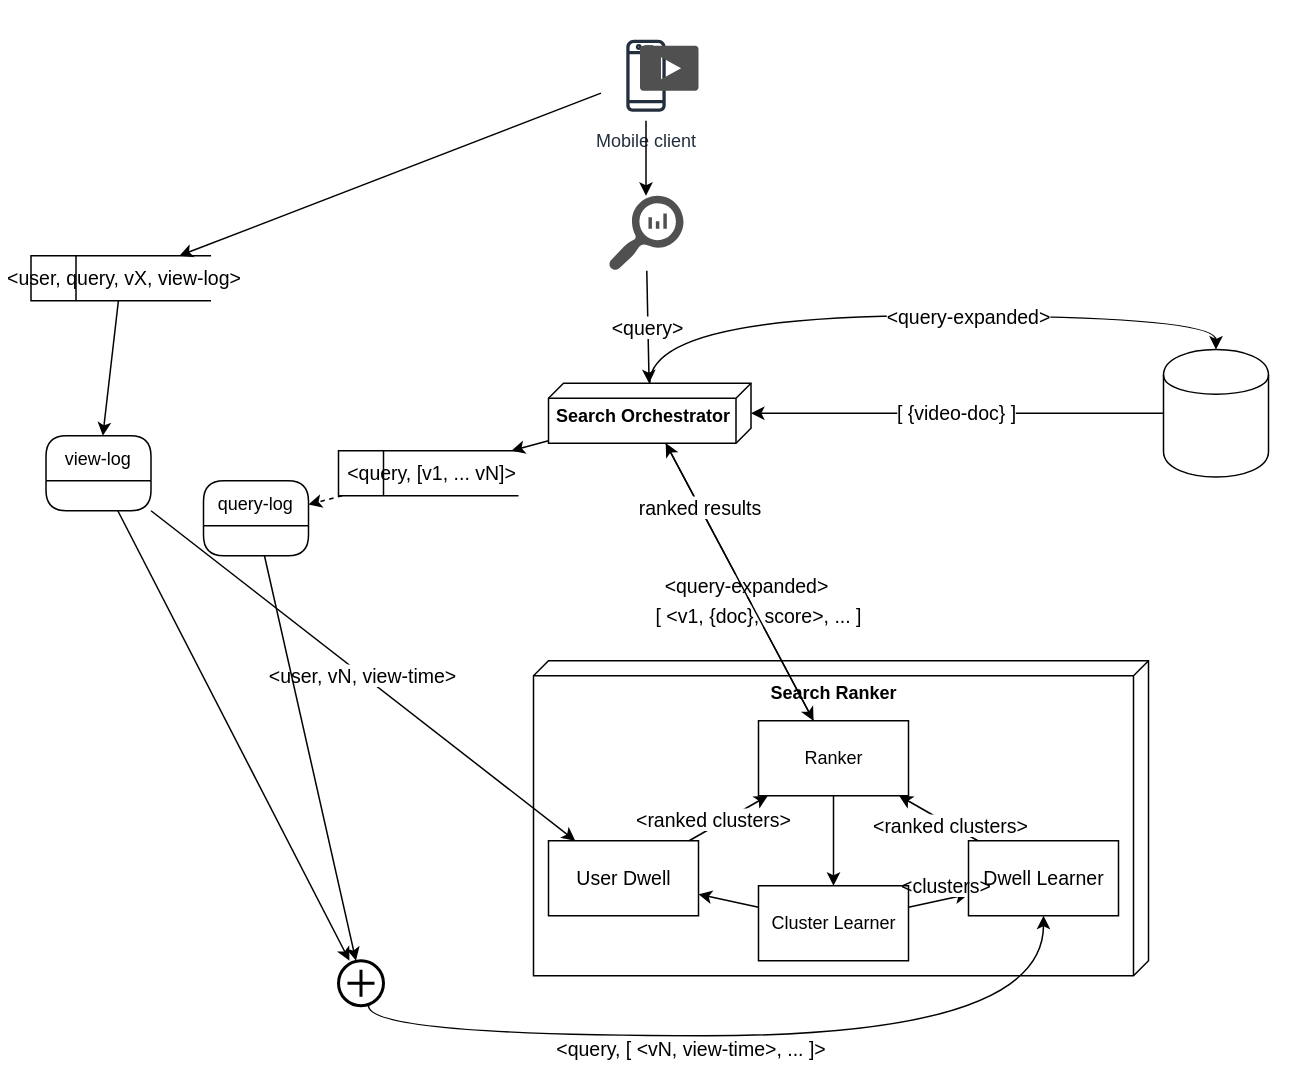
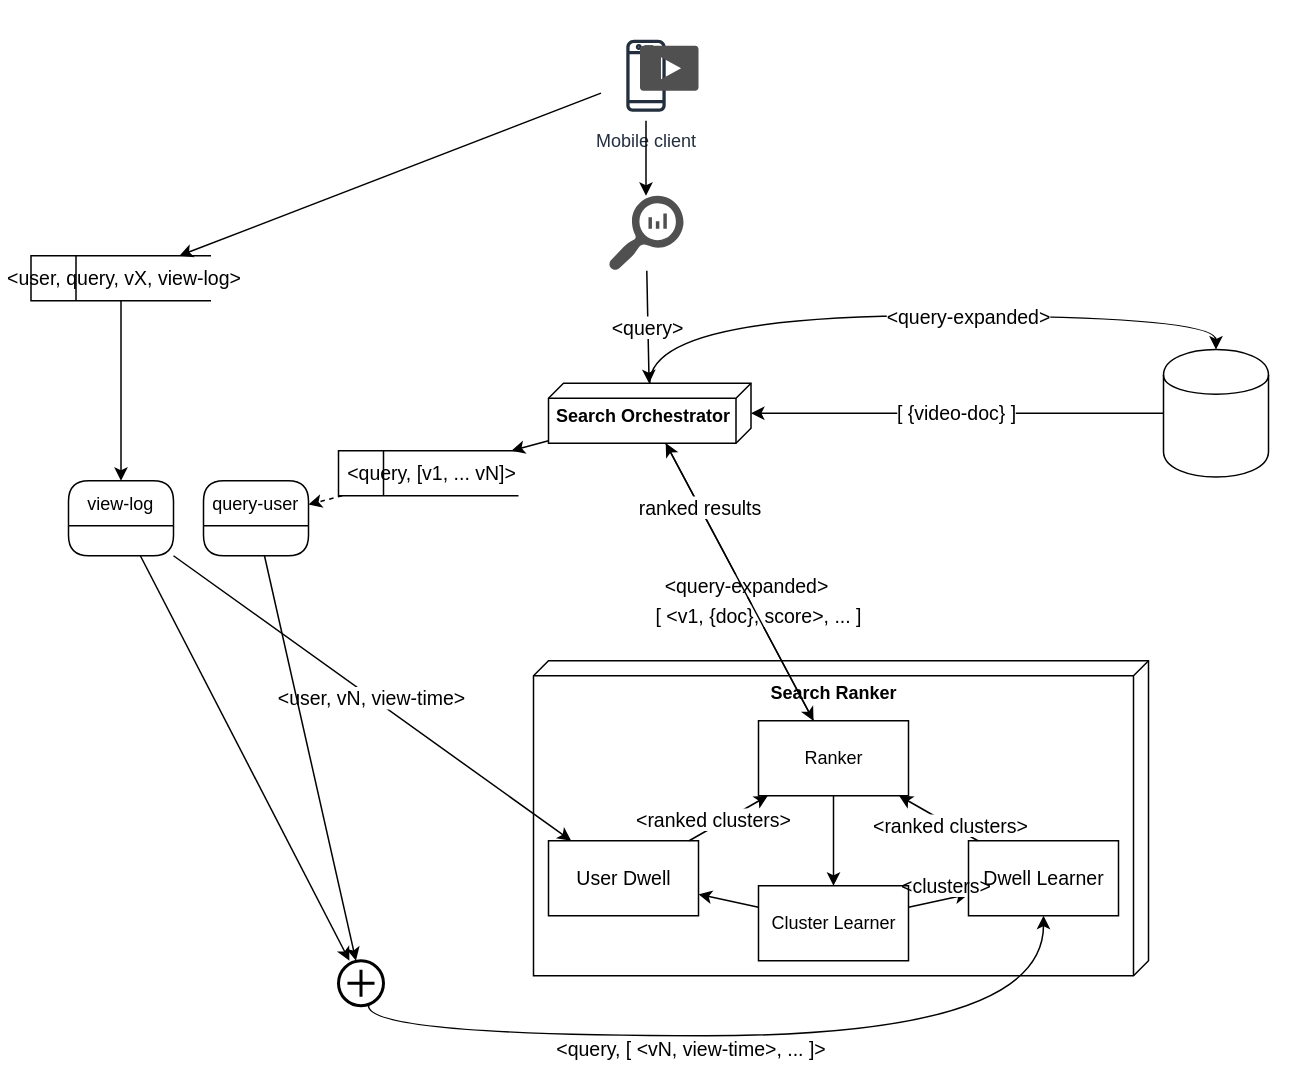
(98, 473) -> (121, 518)
(255, 504) -> (255, 504)
